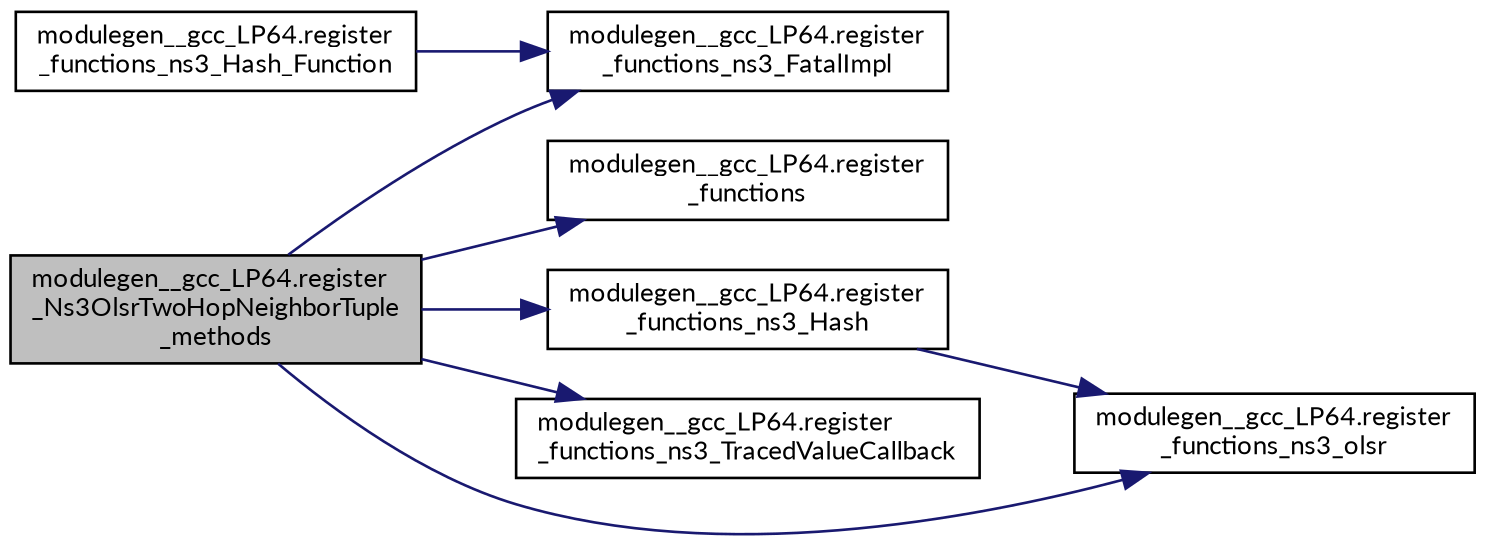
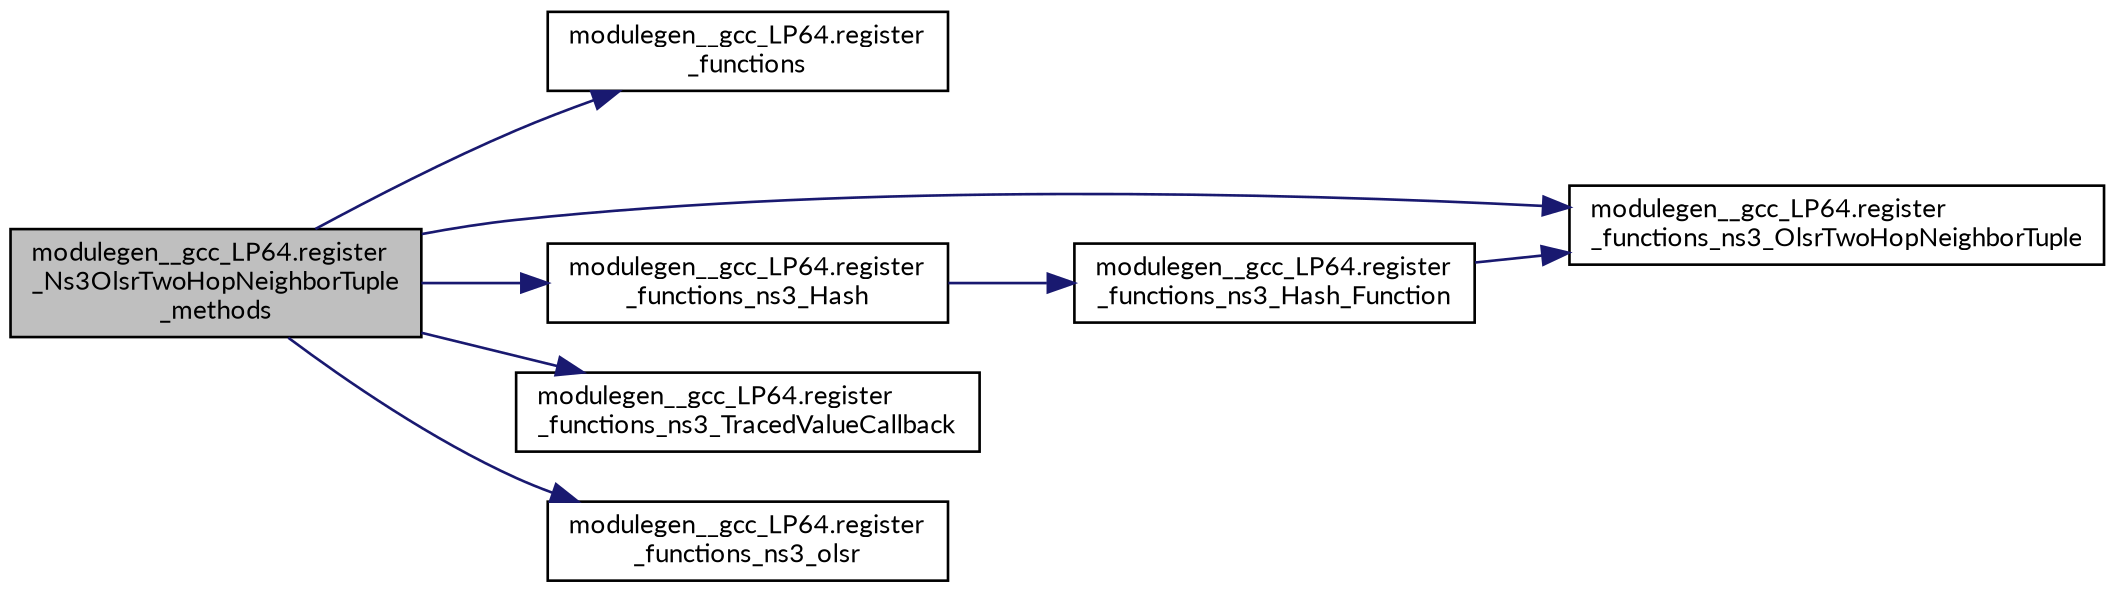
(748, 51) -> (1837, 225)
(998, 368) -> (998, 283)
